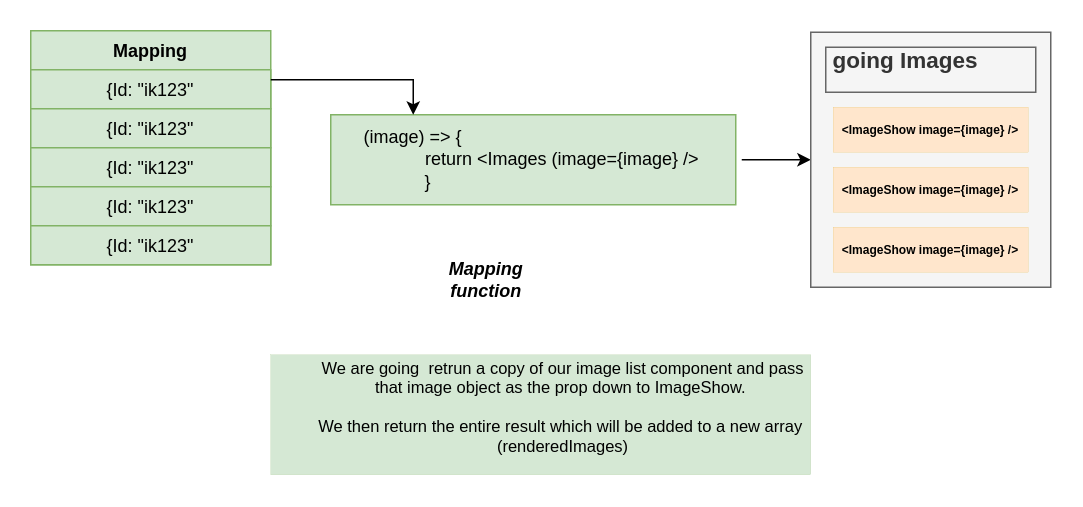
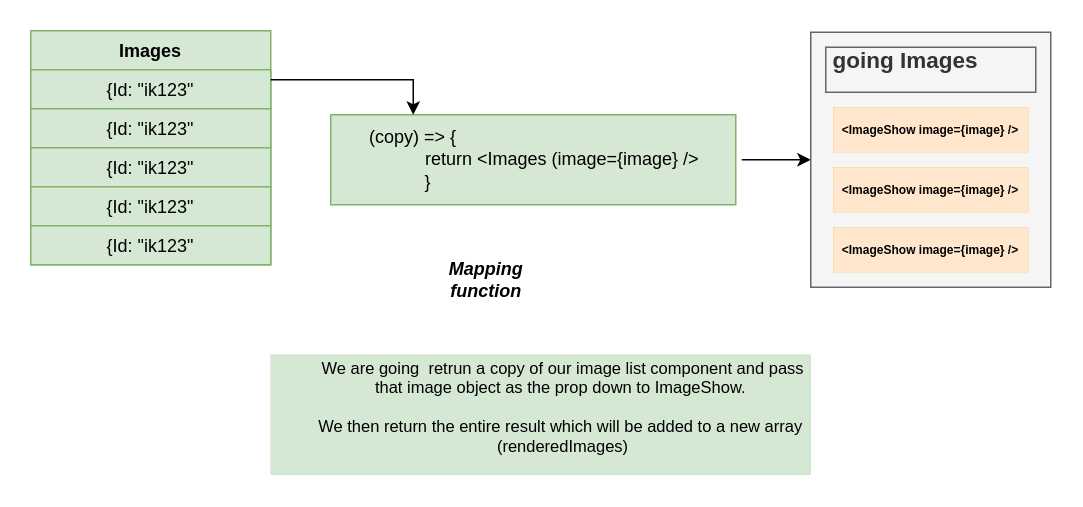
(150, 51) -> (150, 51)
(413, 137) -> (413, 137)
